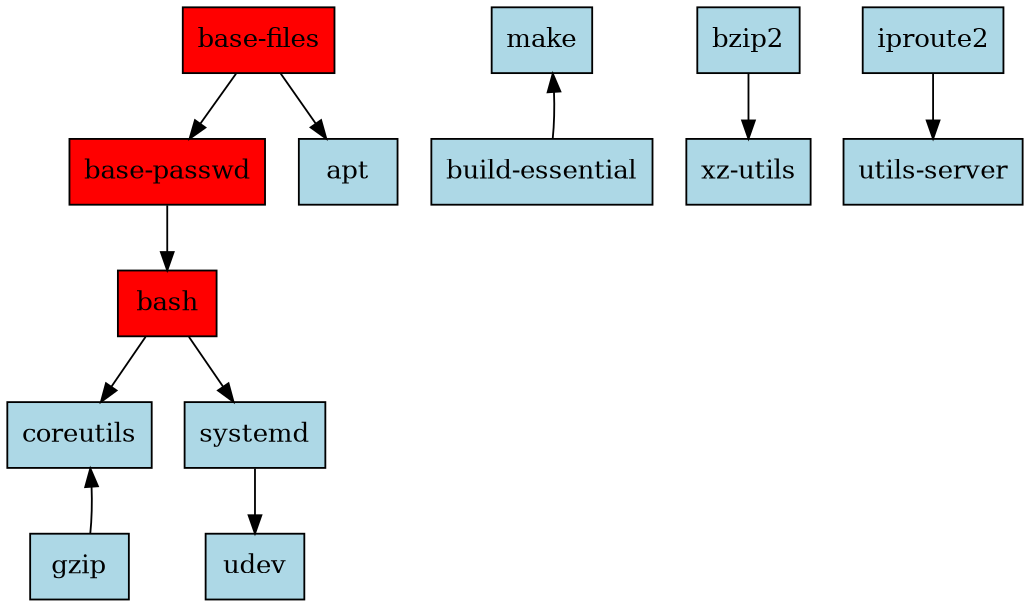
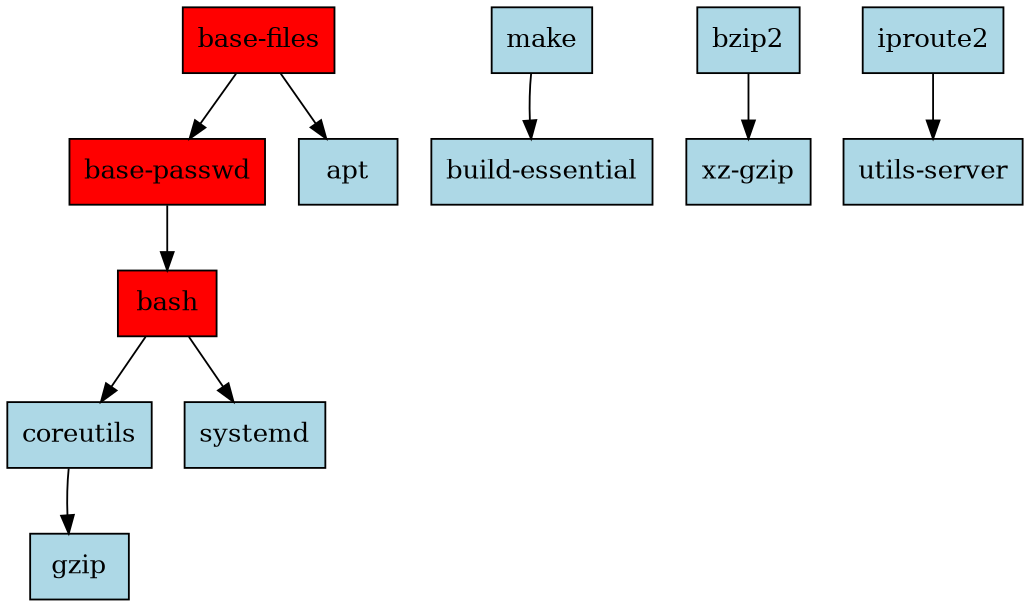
(554, 115) -> (530, 97)
(748, 172) -> (748, 172)
(92, 510) -> (67, 492)
(255, 567) -> none
